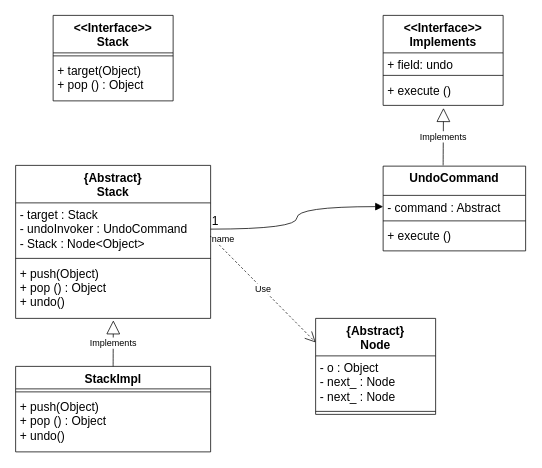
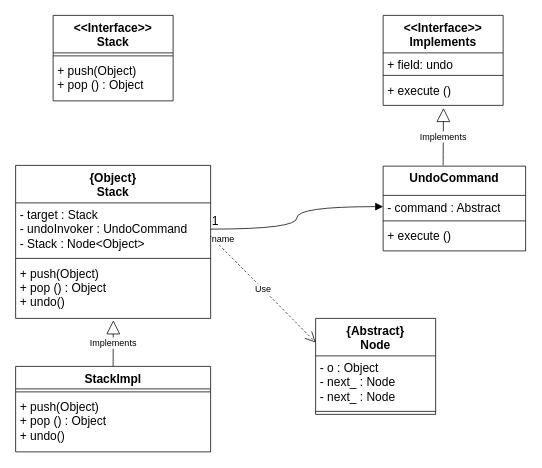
(110, 79) -> (107, 79)
(113, 185) -> (113, 185)
